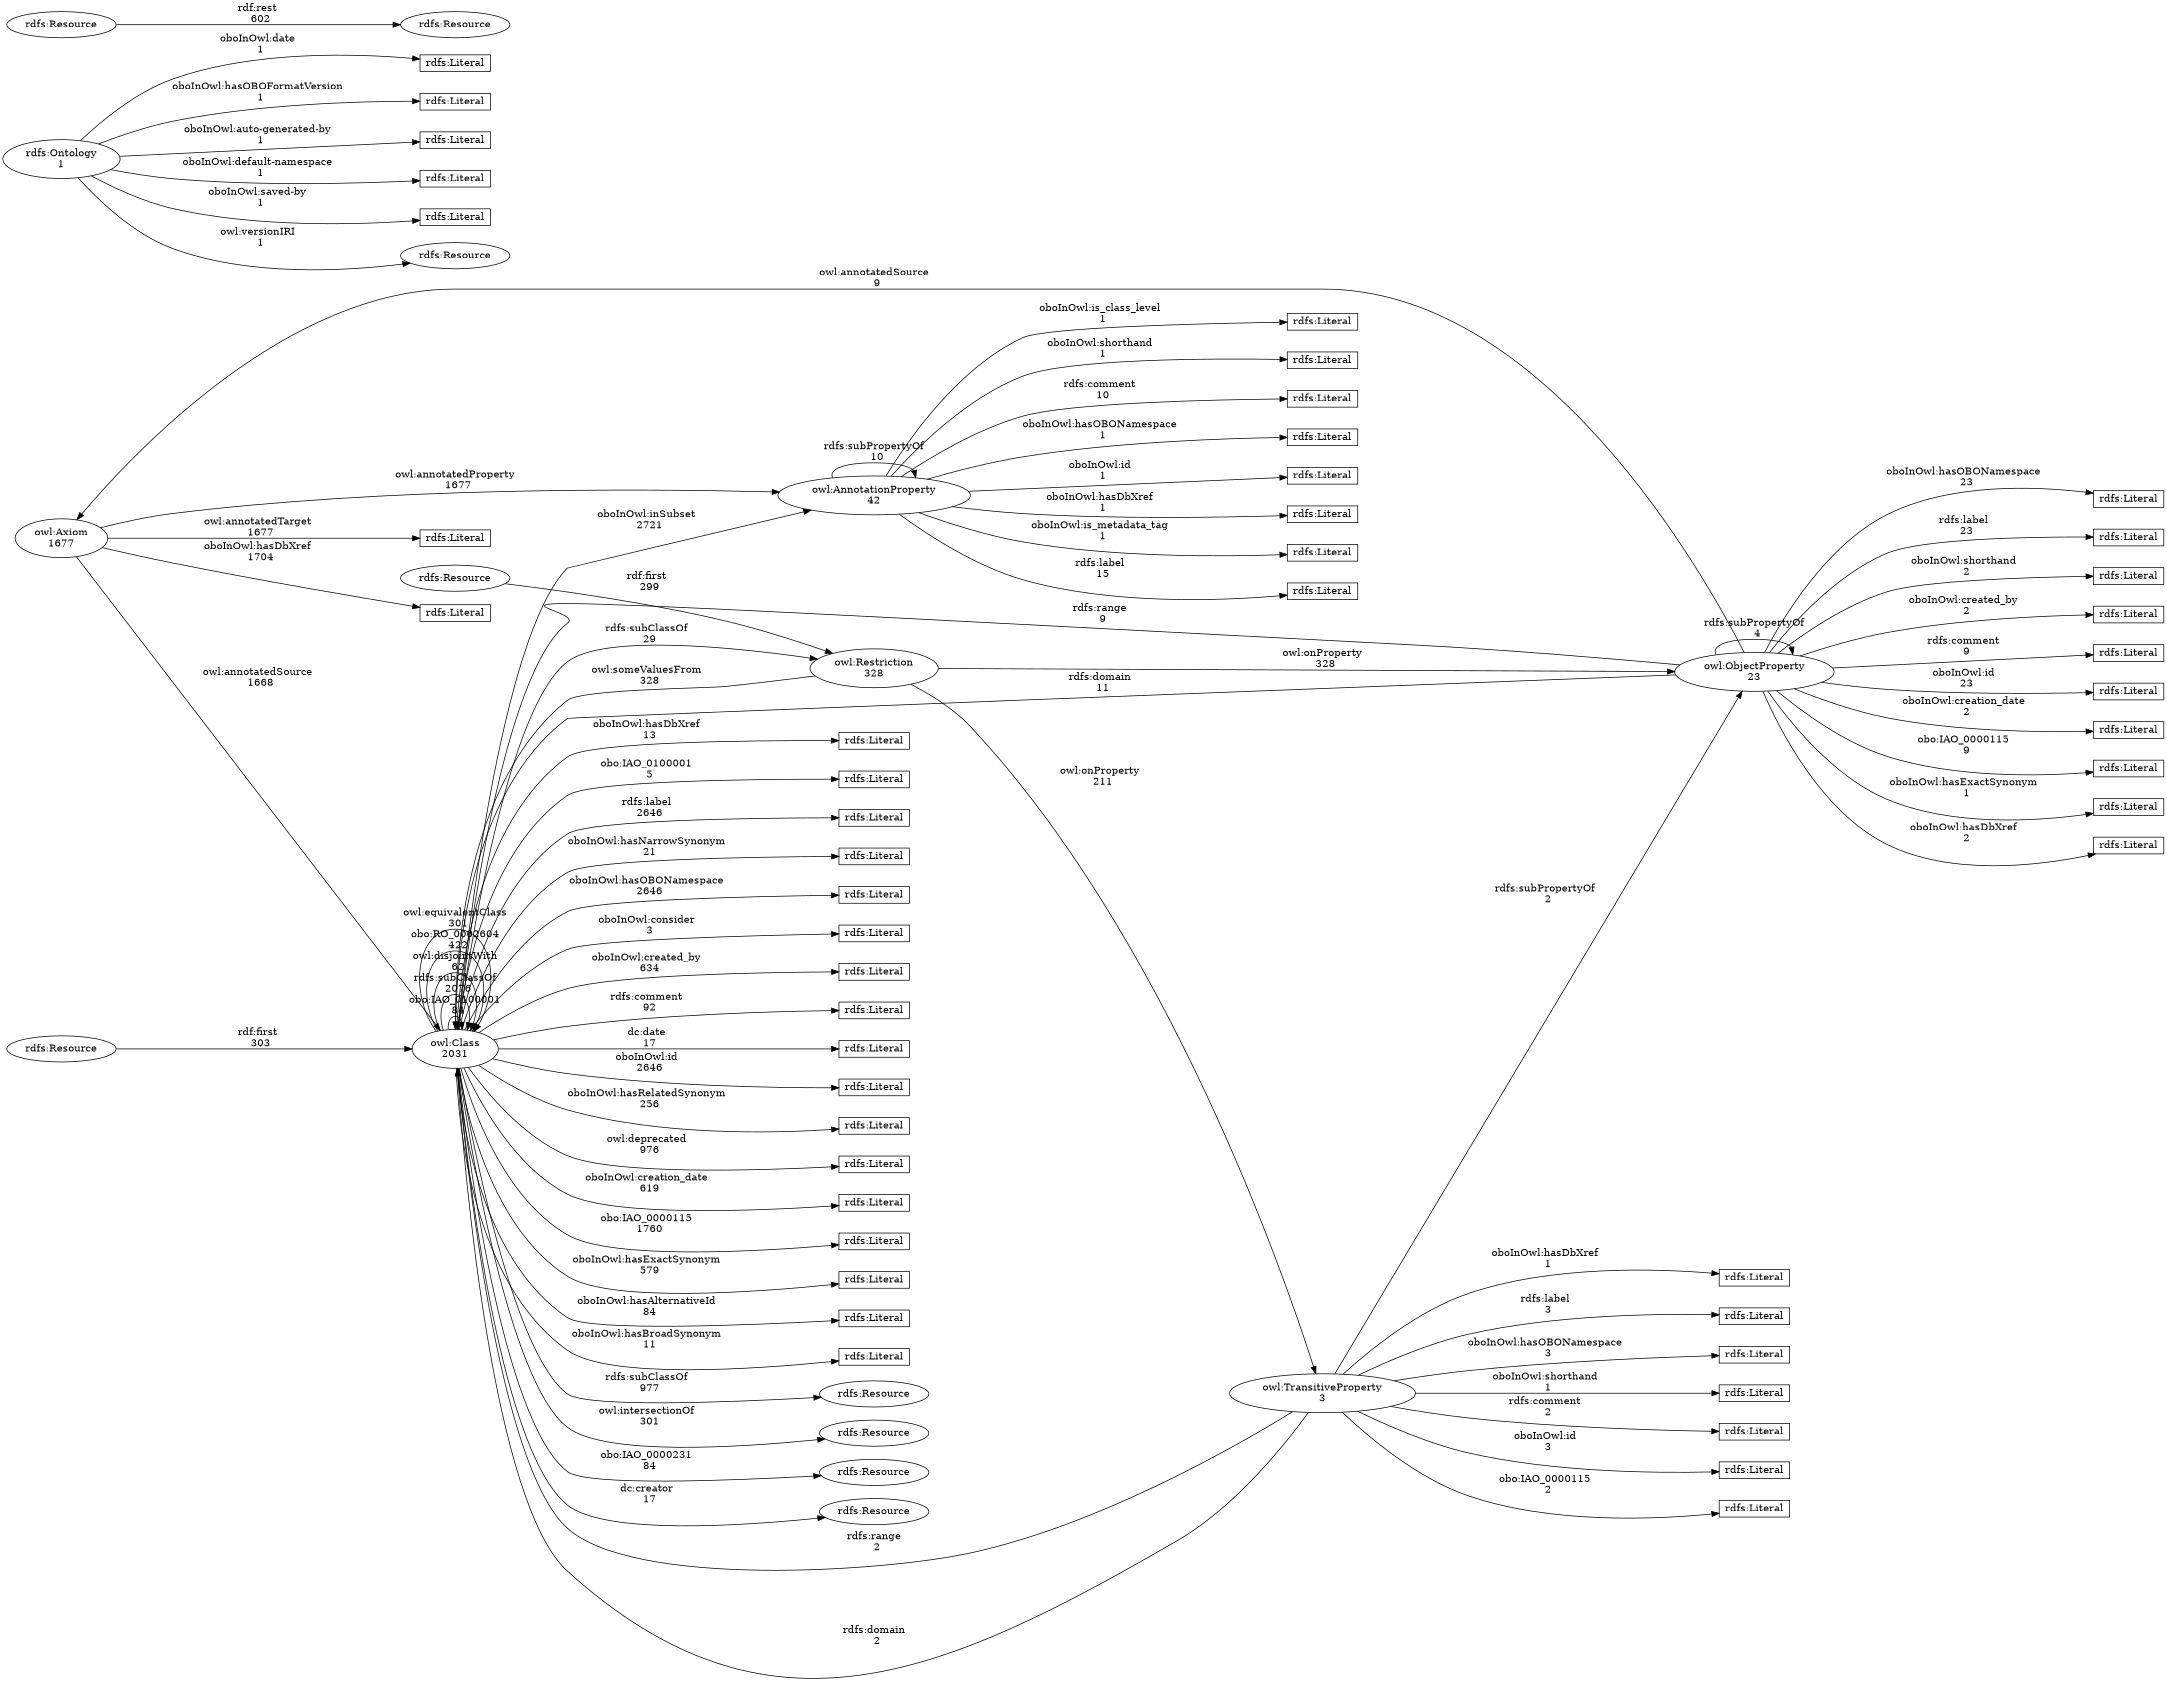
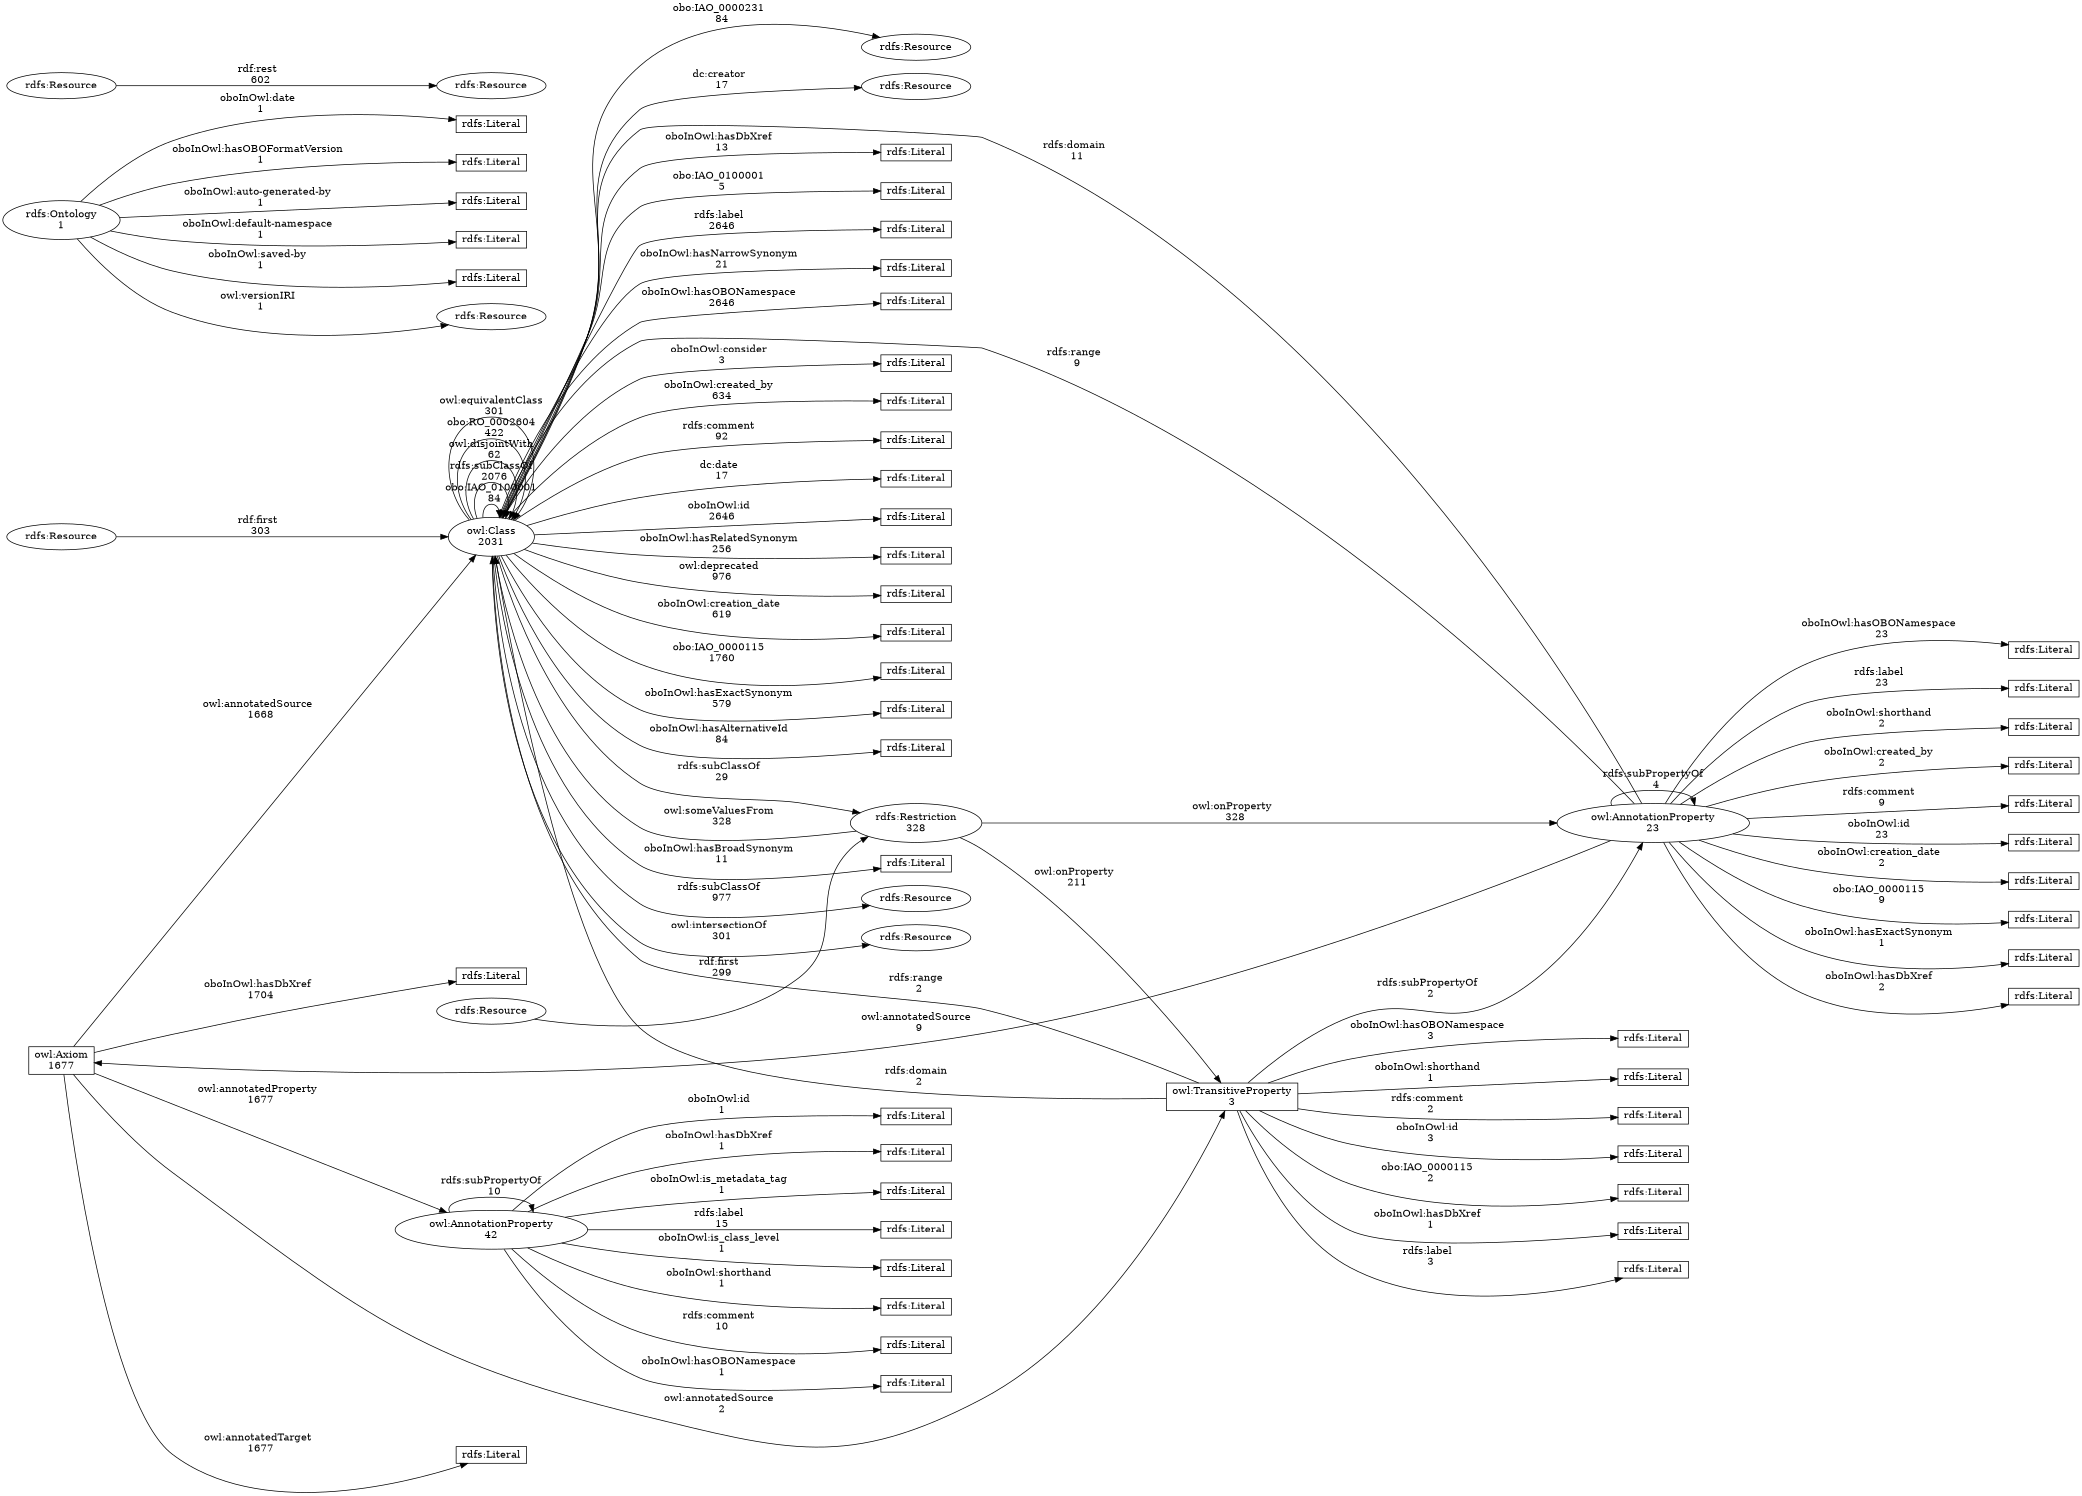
(61, 538) -> (61, 1061)
(874, 668) -> (916, 823)
(1754, 672) -> (1653, 823)
(518, 674) -> none
(1323, 1393) -> (1232, 1097)
none -> (668, 1422)
